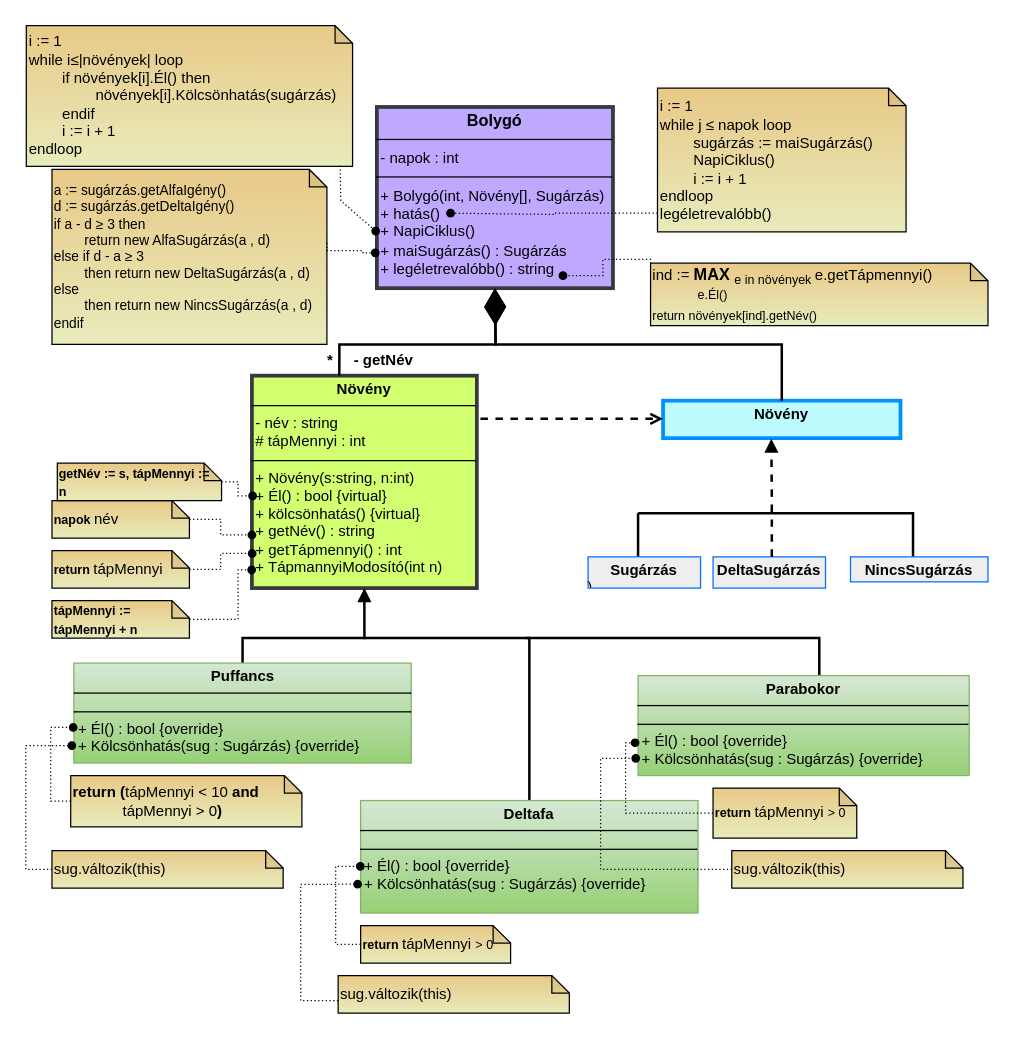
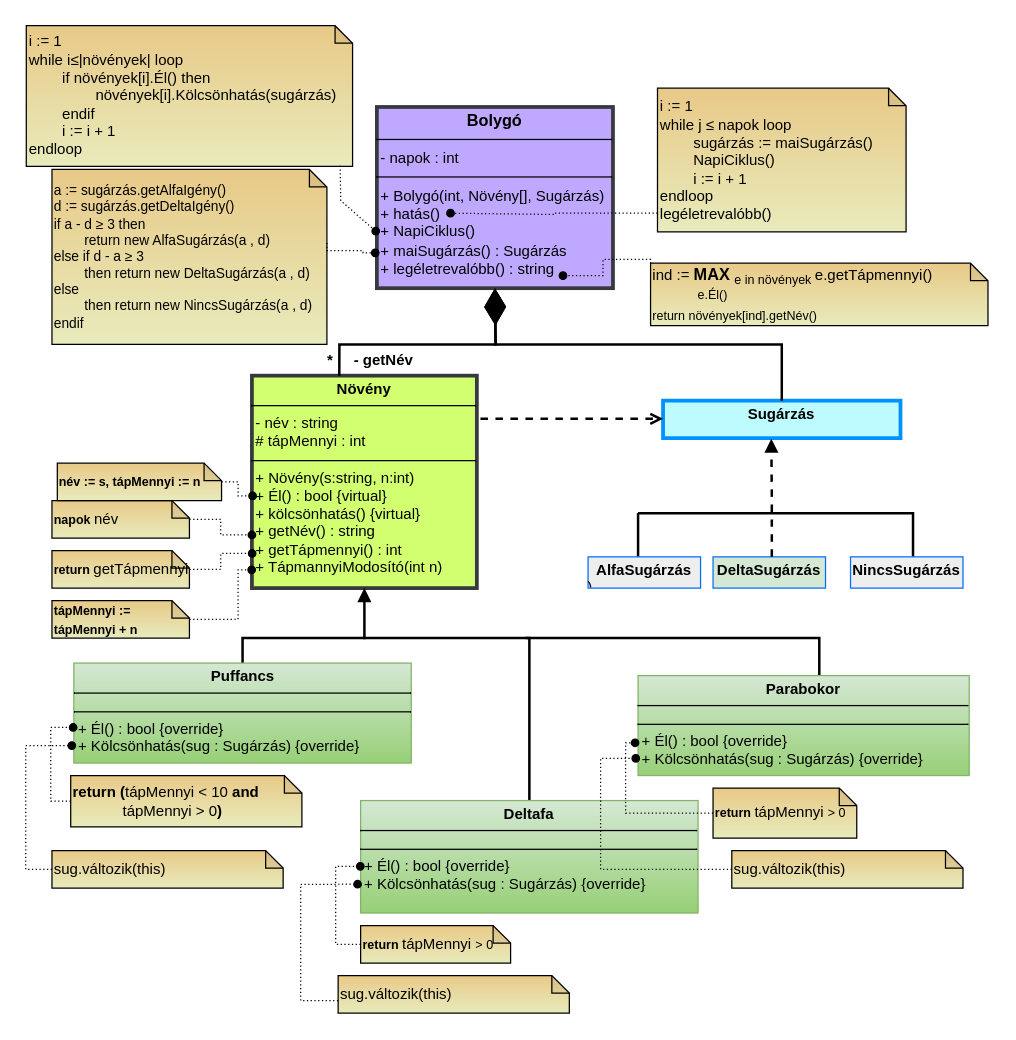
(688, 410) -> (697, 410)
(140, 482) -> (140, 482)
(120, 569) -> (122, 569)
(919, 569) -> (907, 573)
(769, 573) -> (769, 573)
(622, 575) -> (637, 575)
